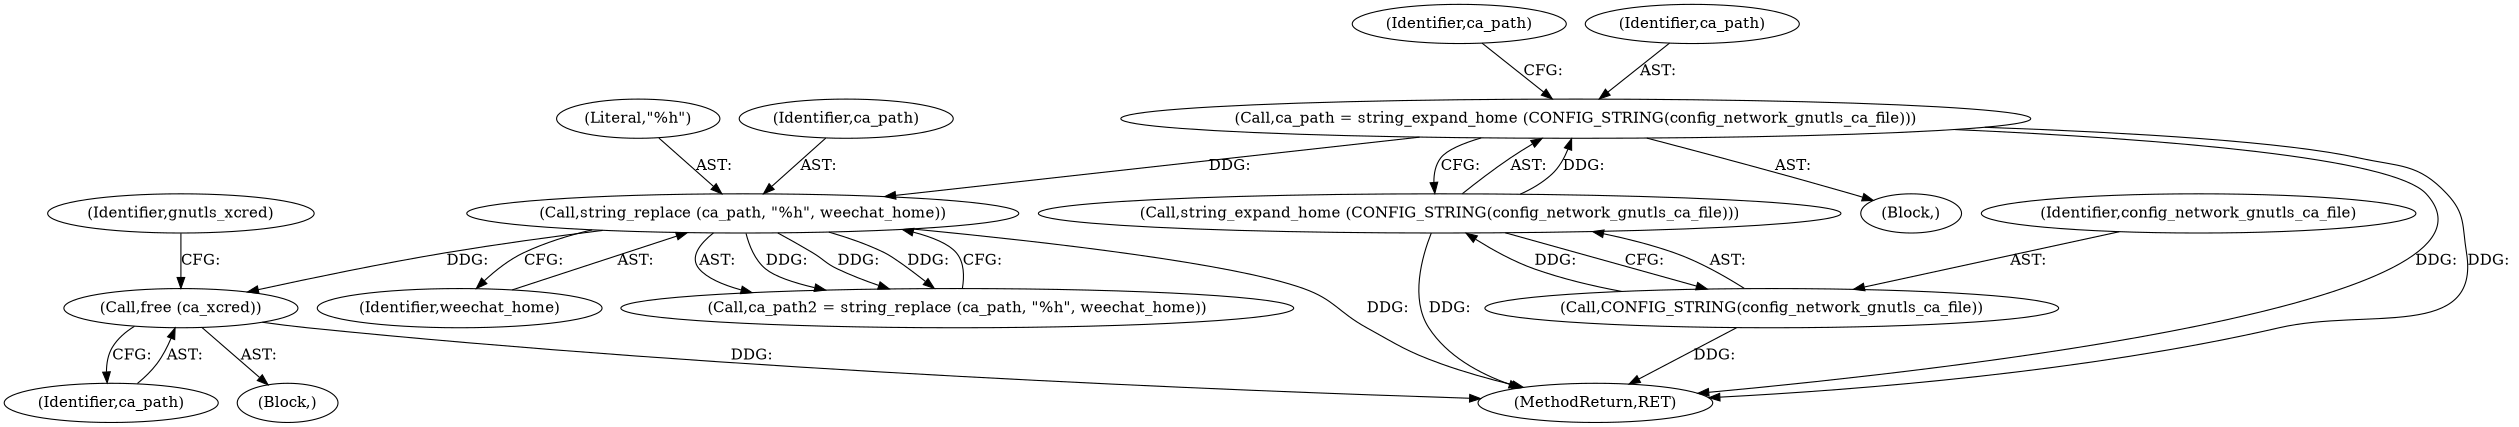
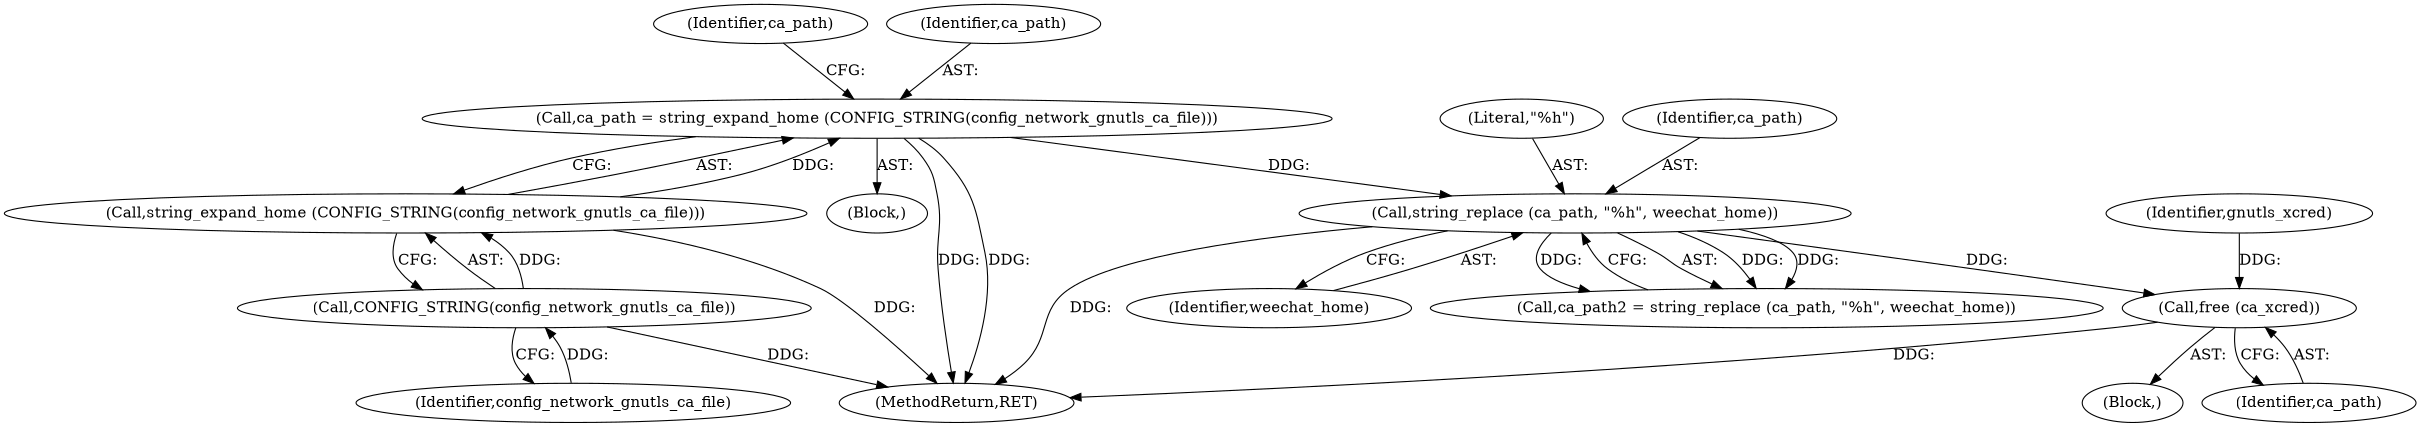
(203, 261) -> (2263, 261)
(2031, 261) -> (590, 356)
none -> (512, 354)
